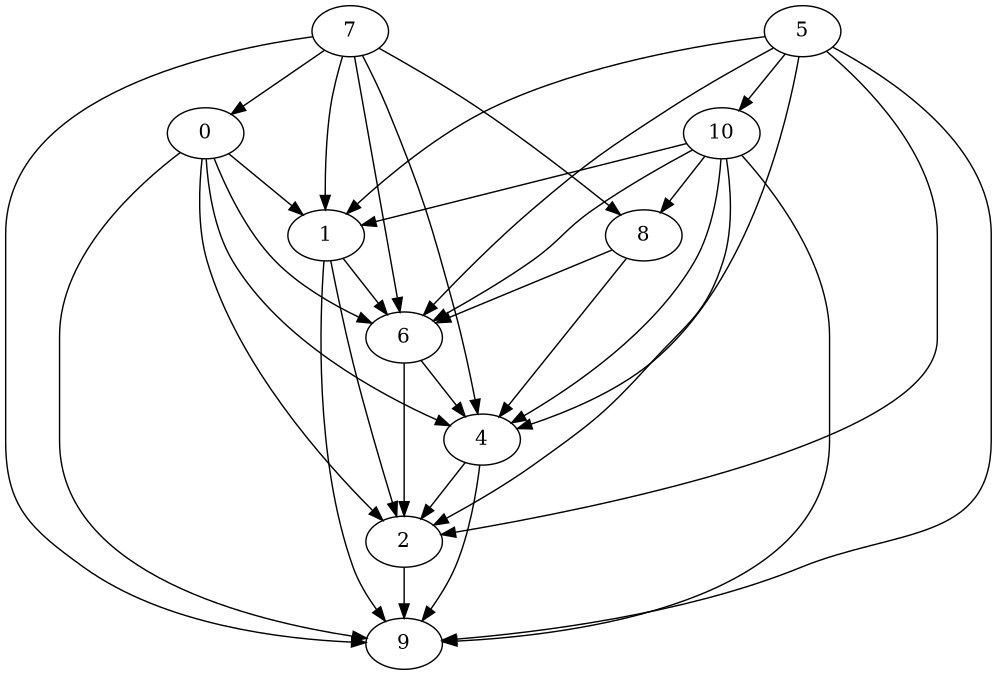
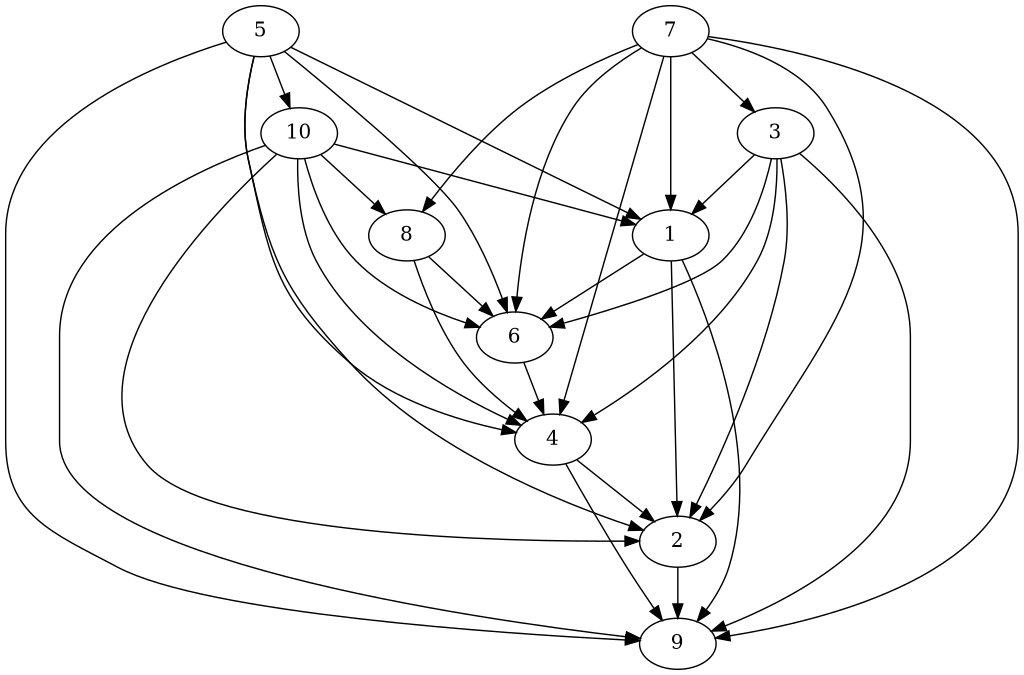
(206, 133) -> (776, 133)
(404, 432) -> (858, 256)
